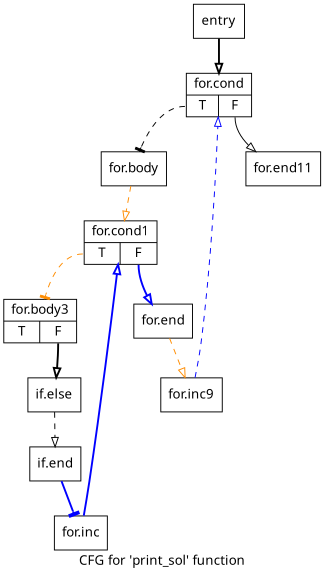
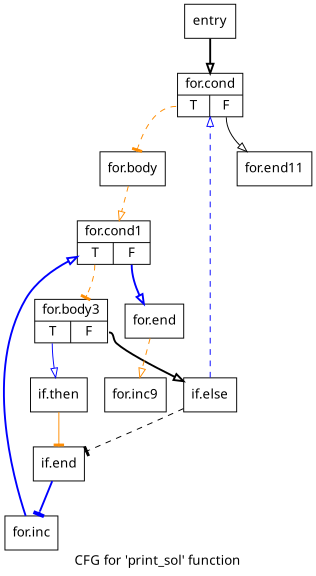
(158, 120) -> (151, 121)
(210, 252) -> (210, 252)
none -> (59, 395)
(55, 425) -> (137, 430)
